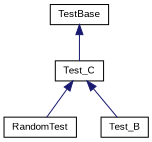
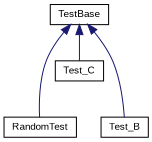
(57, 103) -> (43, 72)
(105, 103) -> (117, 72)
